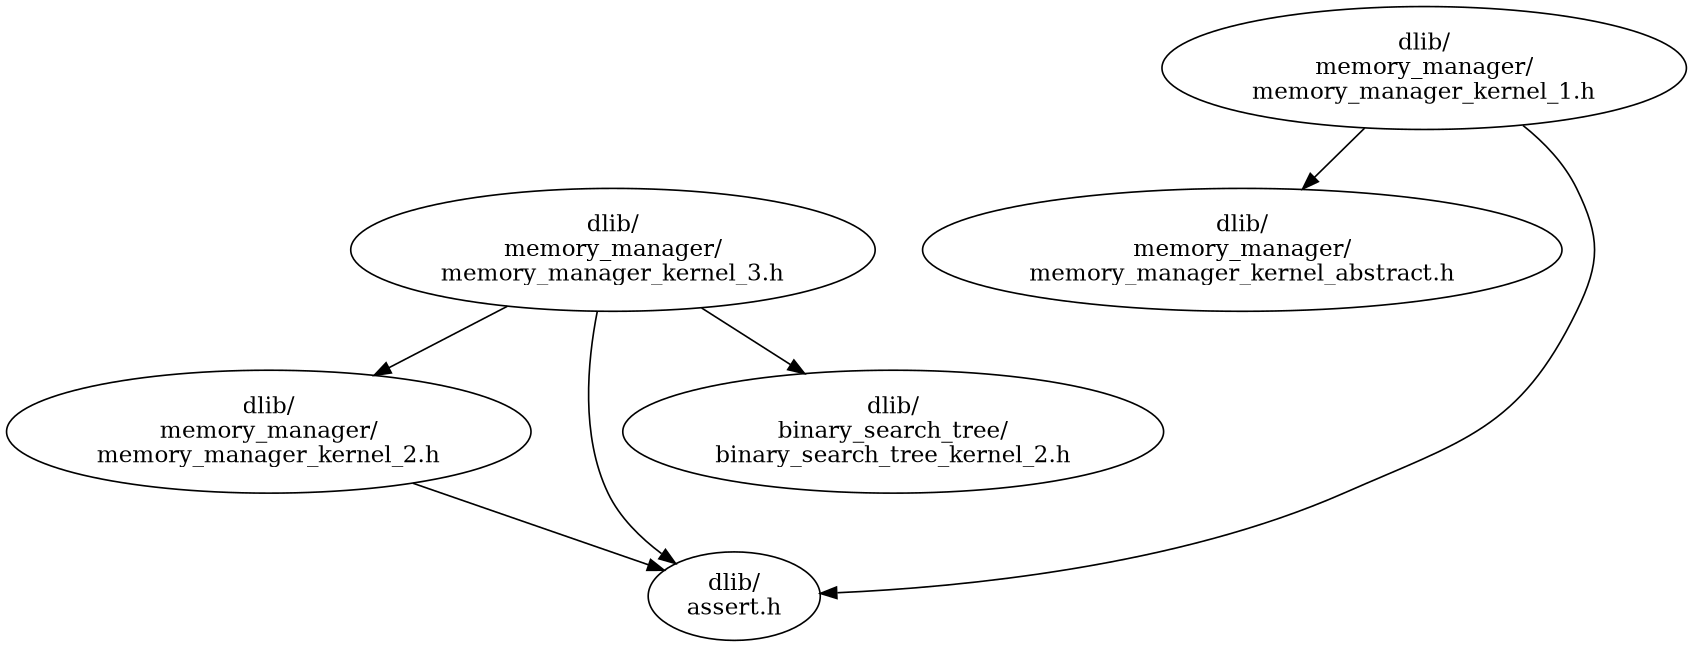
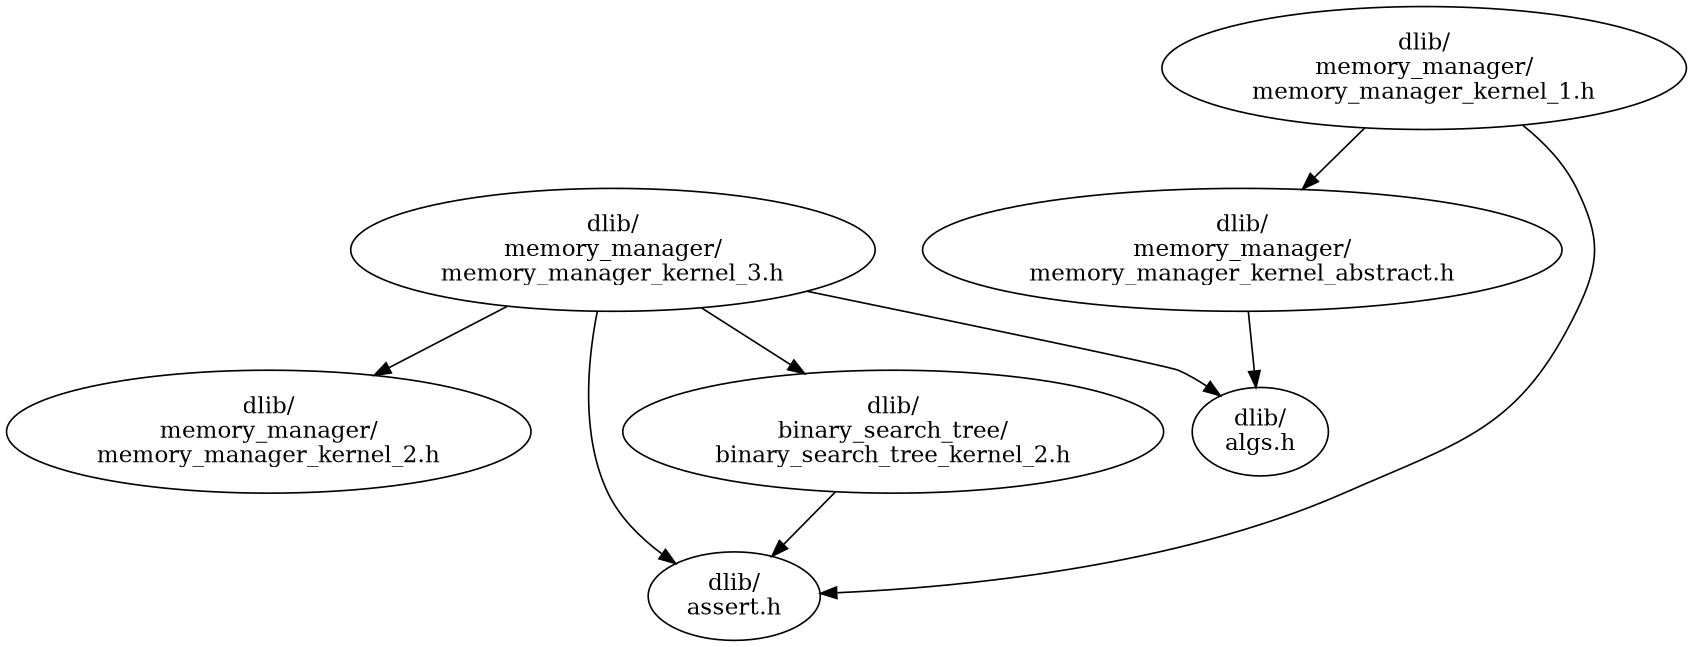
none -> (1260, 432)
(531, 524) -> (809, 518)
